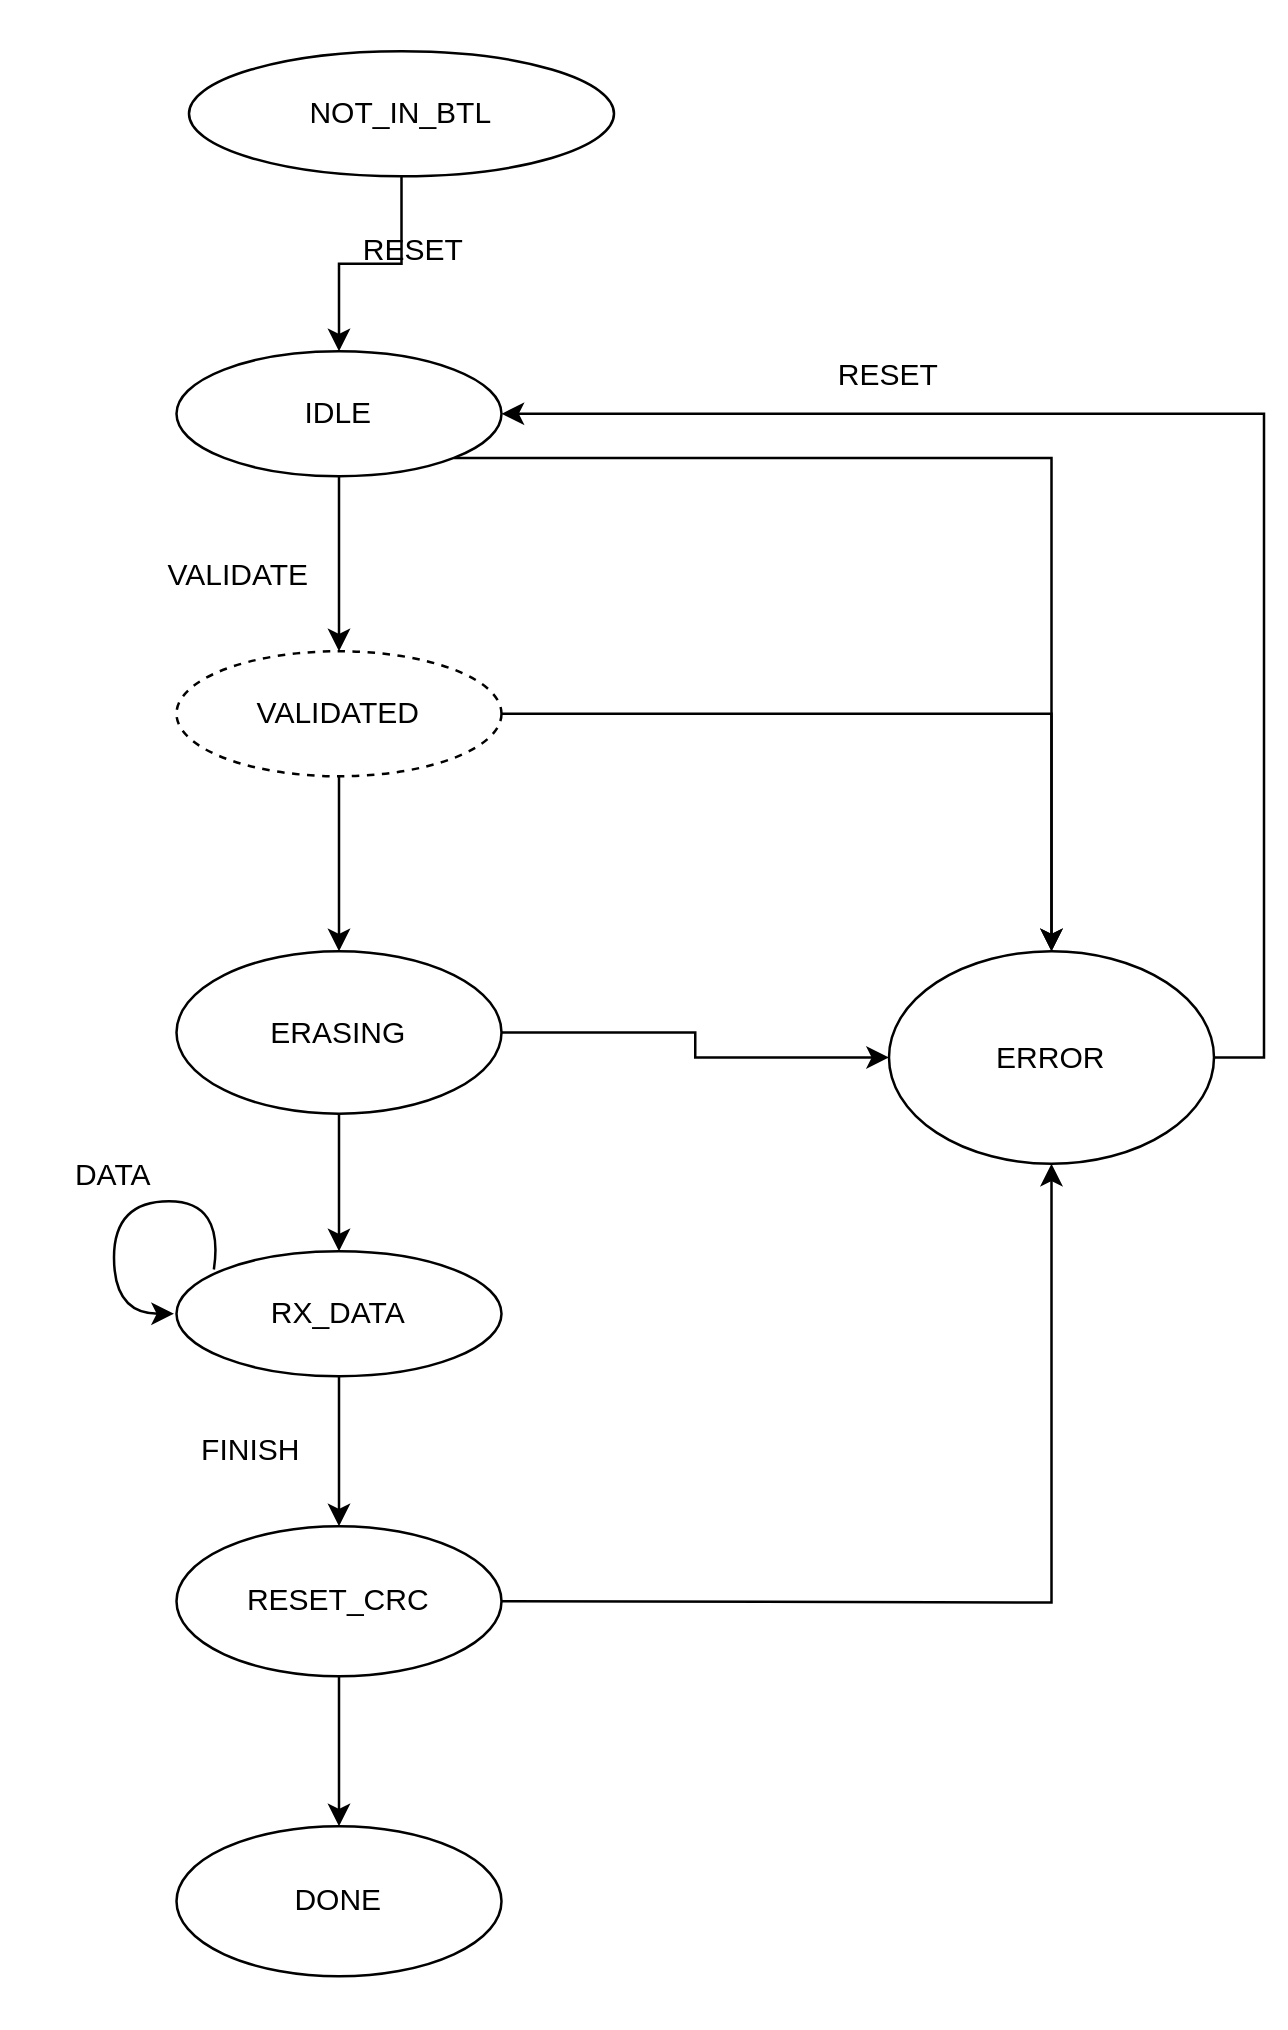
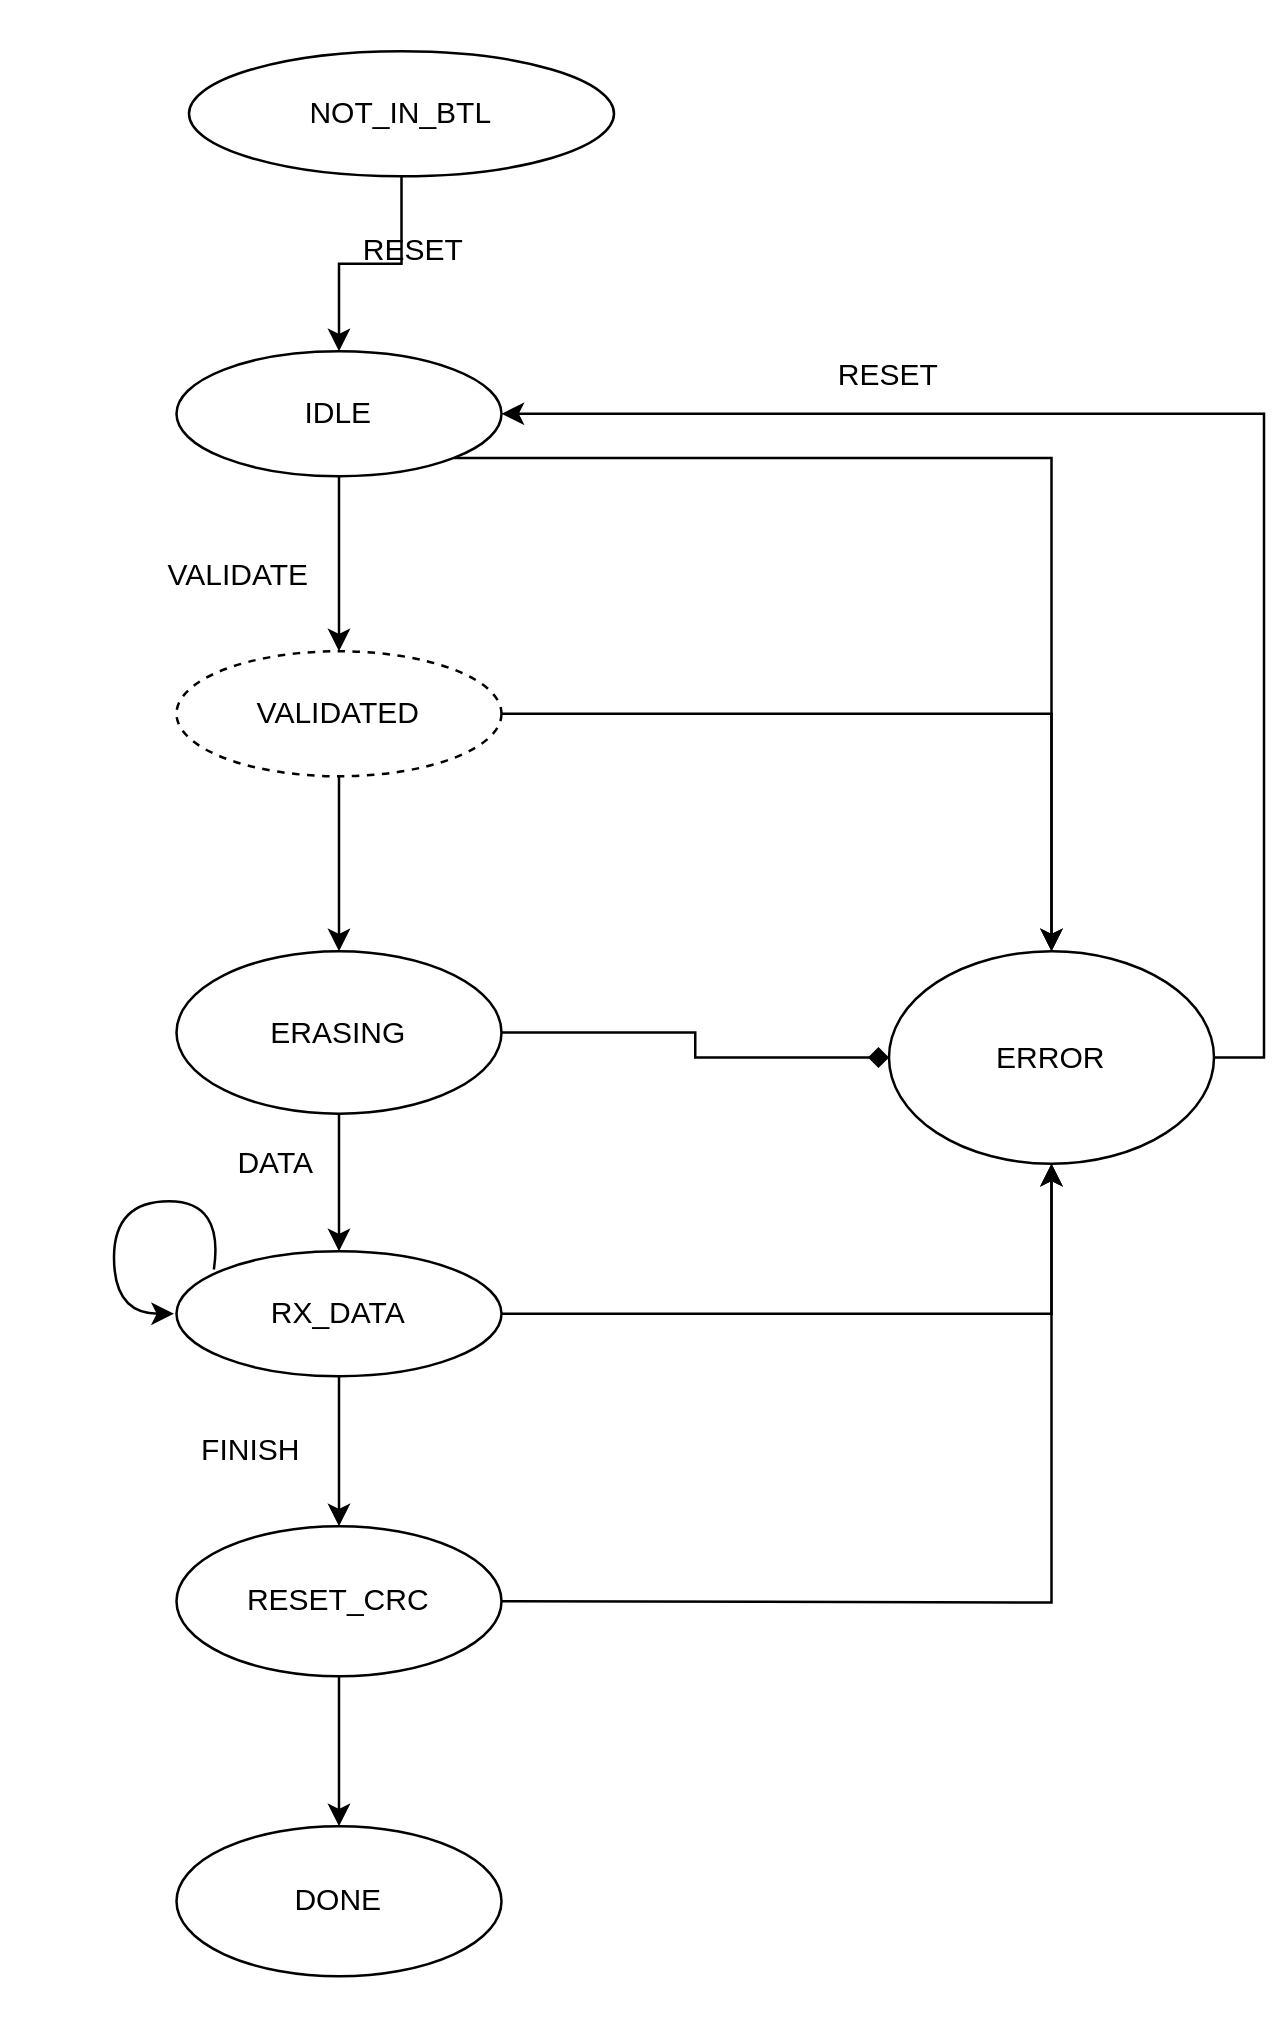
(870, 1058) -> (868, 1058)
(114, 1176) -> (276, 1164)
none -> (773, 1314)
